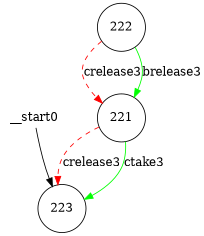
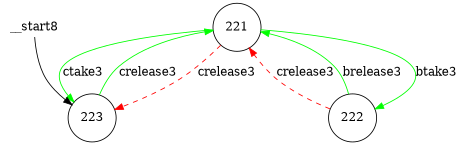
none -> (367, 45)
none -> (144, 51)
(34, 118) -> (34, 27)
